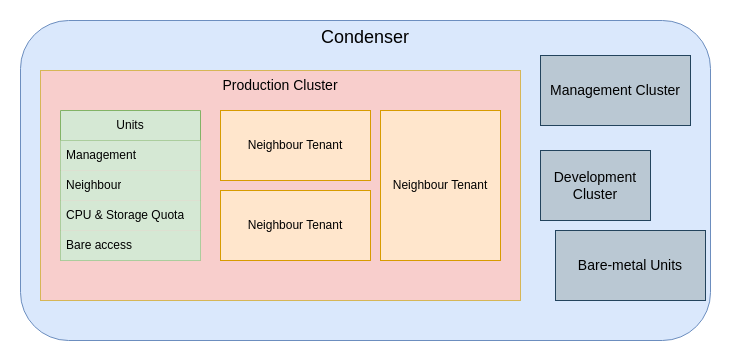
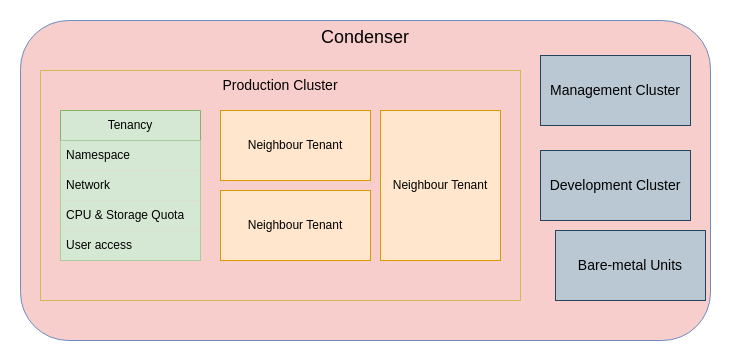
(366, 38) -> (366, 38)
(131, 126) -> (131, 126)
(100, 156) -> (97, 156)
(95, 186) -> (90, 186)
(596, 186) -> (616, 186)
(102, 246) -> (102, 246)
